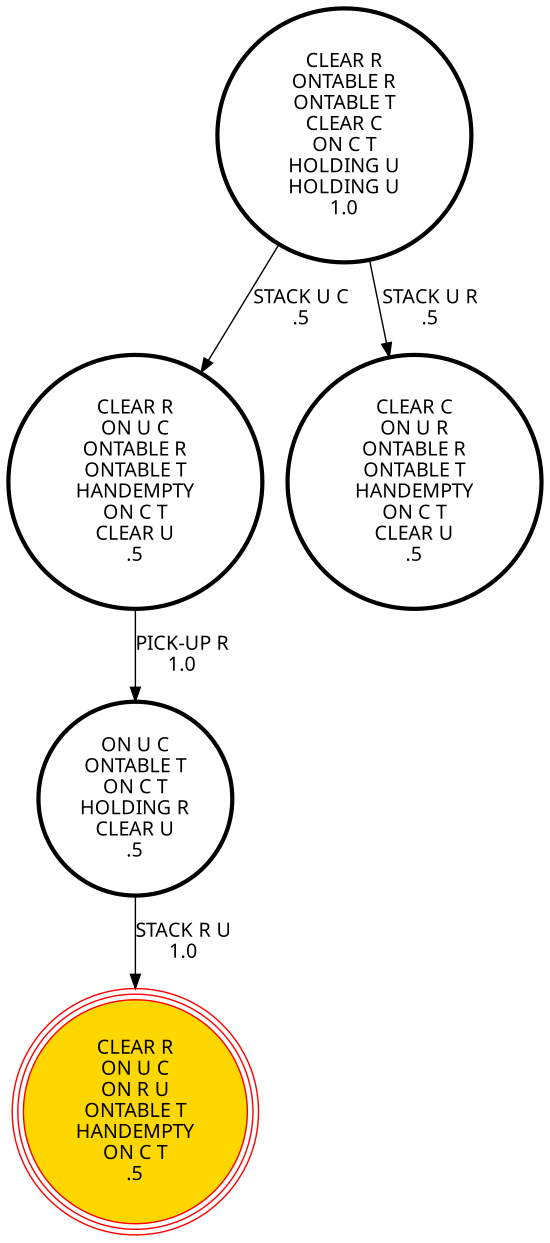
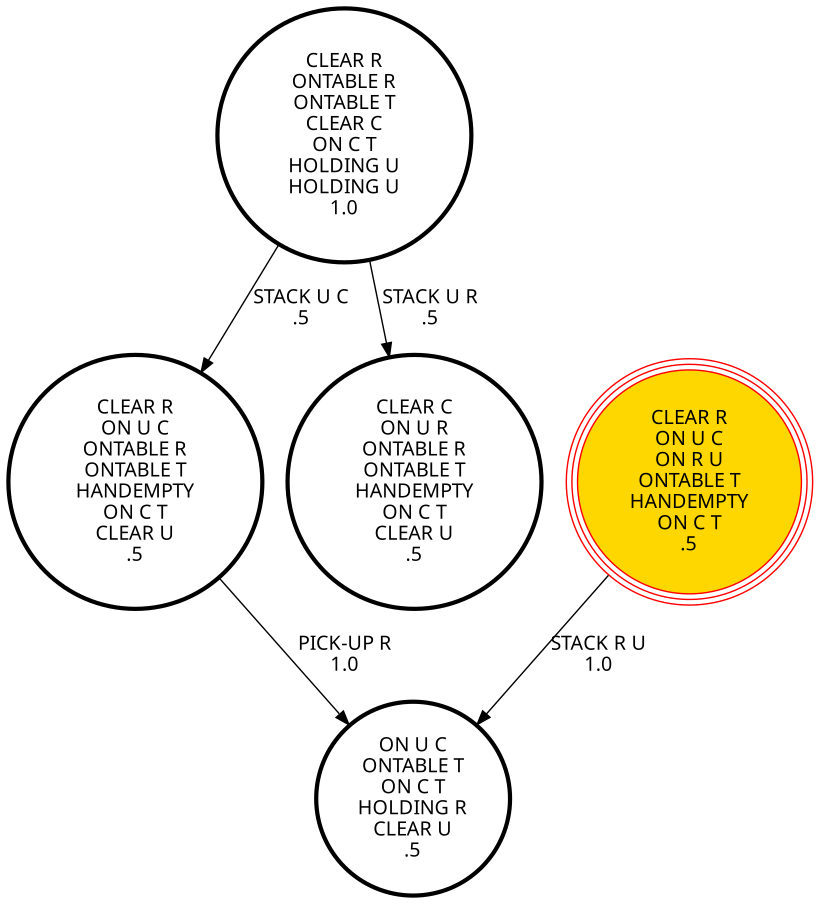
(135, 935) -> (547, 645)
